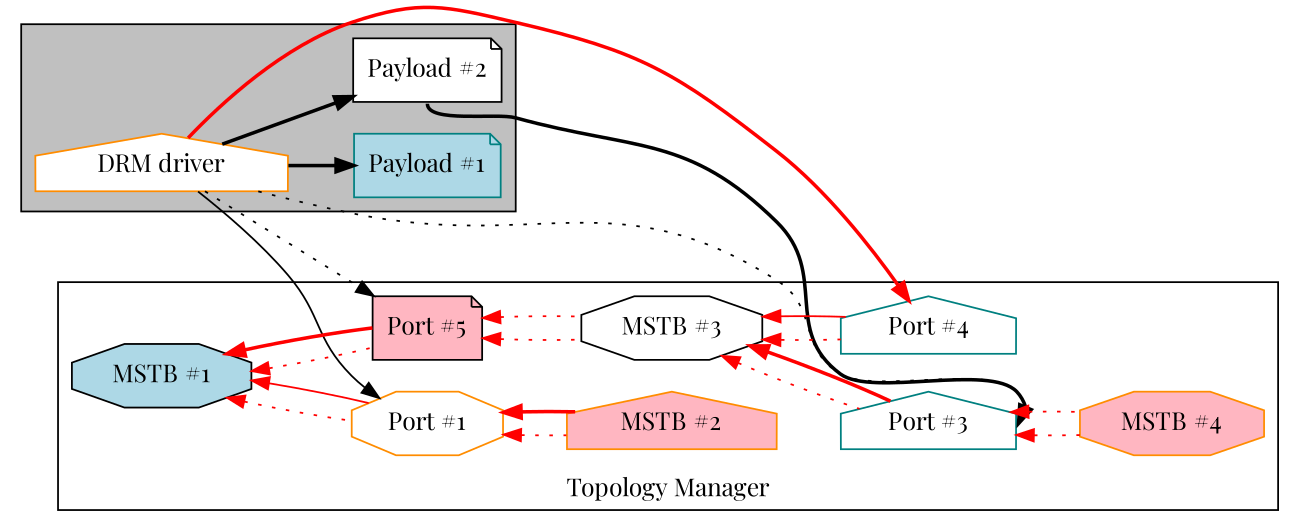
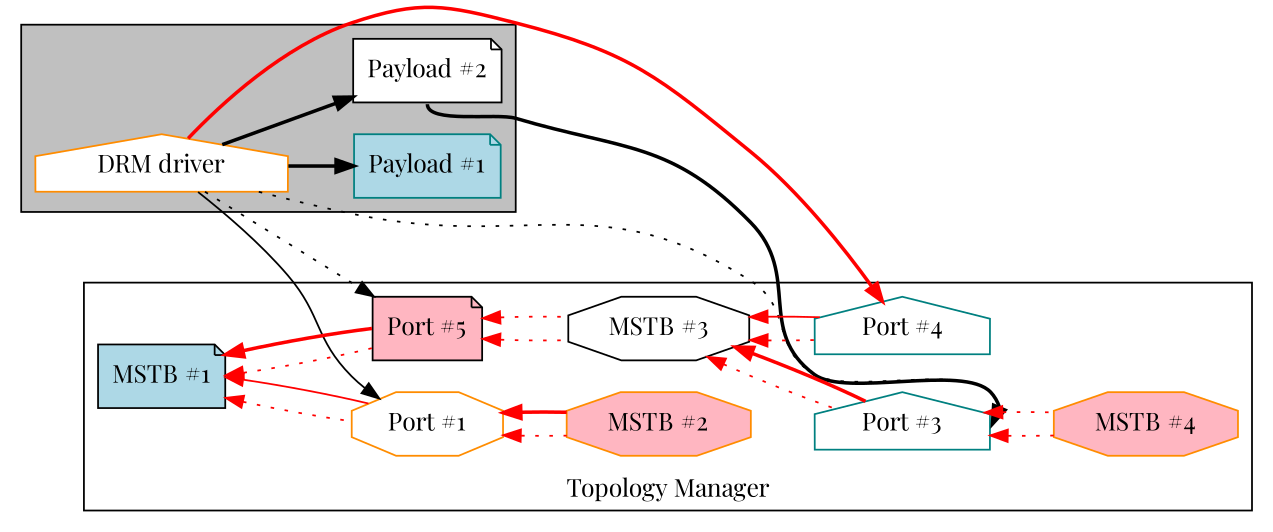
(162, 376) -> (162, 376)
(672, 423) -> (659, 424)
